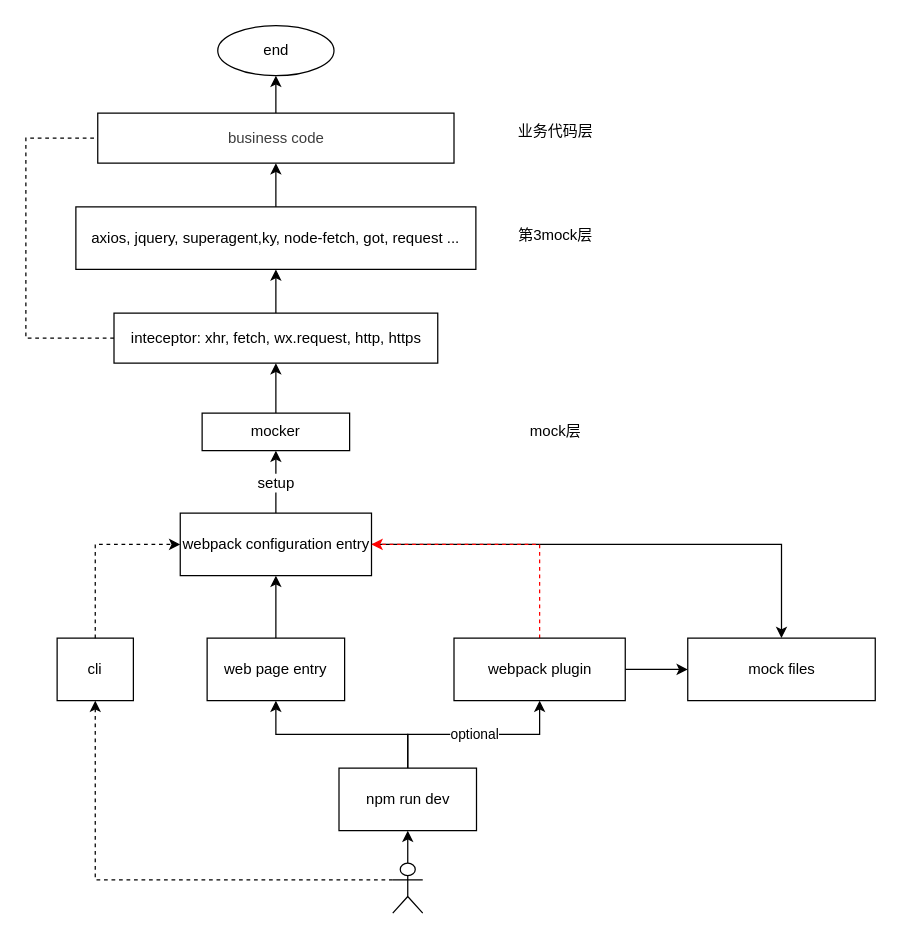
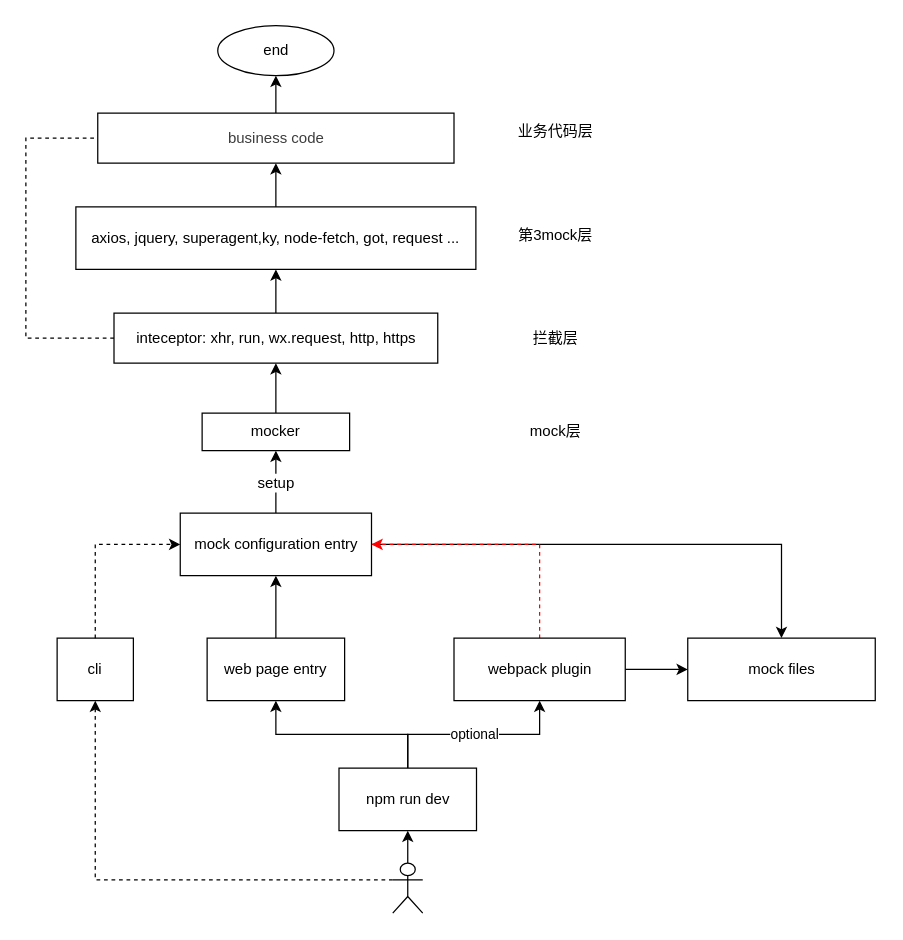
(276, 338) -> (276, 338)
none -> (556, 338)
(276, 544) -> (276, 544)
